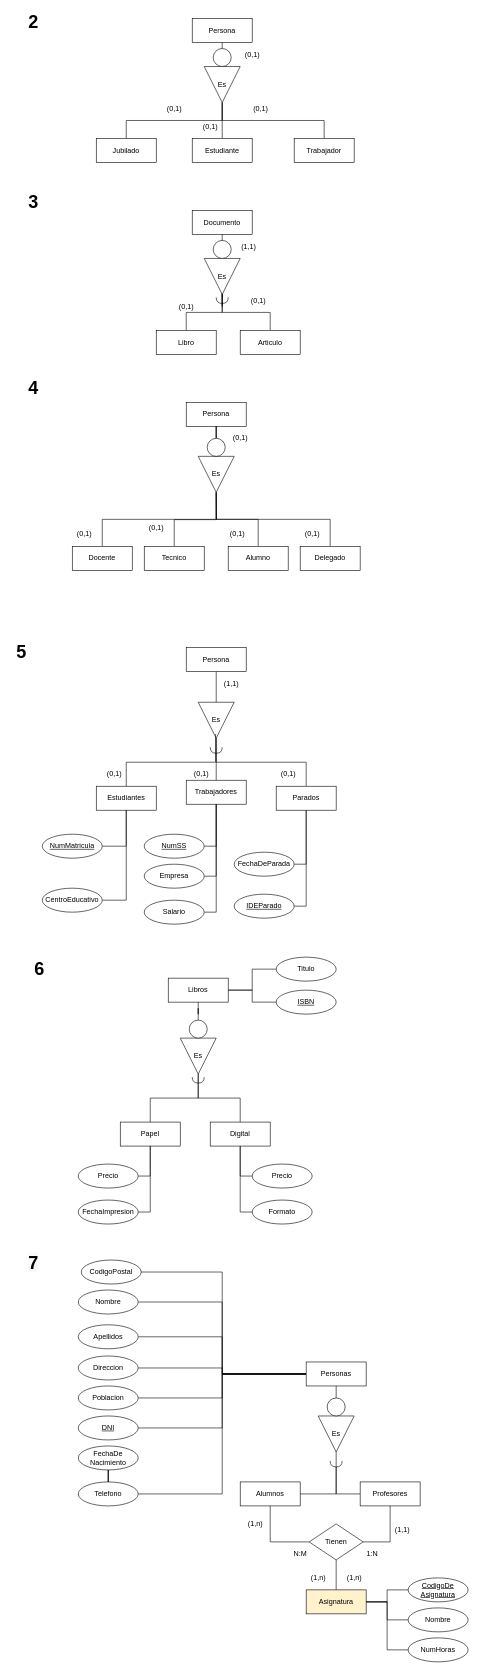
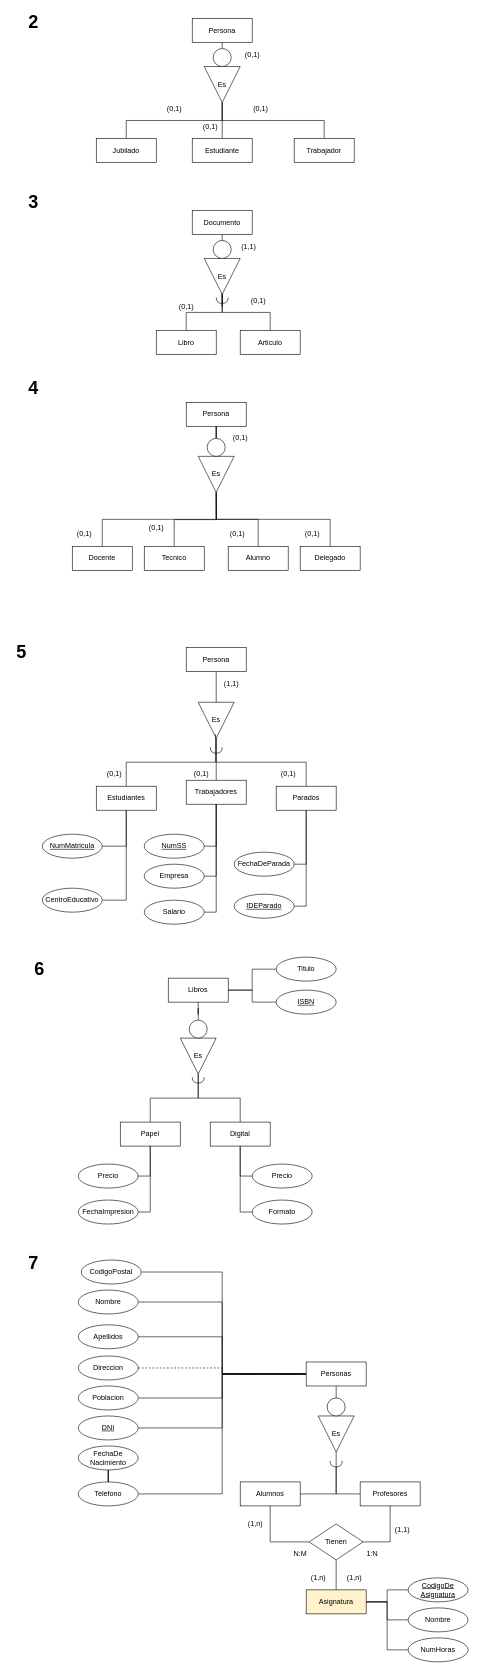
(179, 1368) -> (179, 1368)
